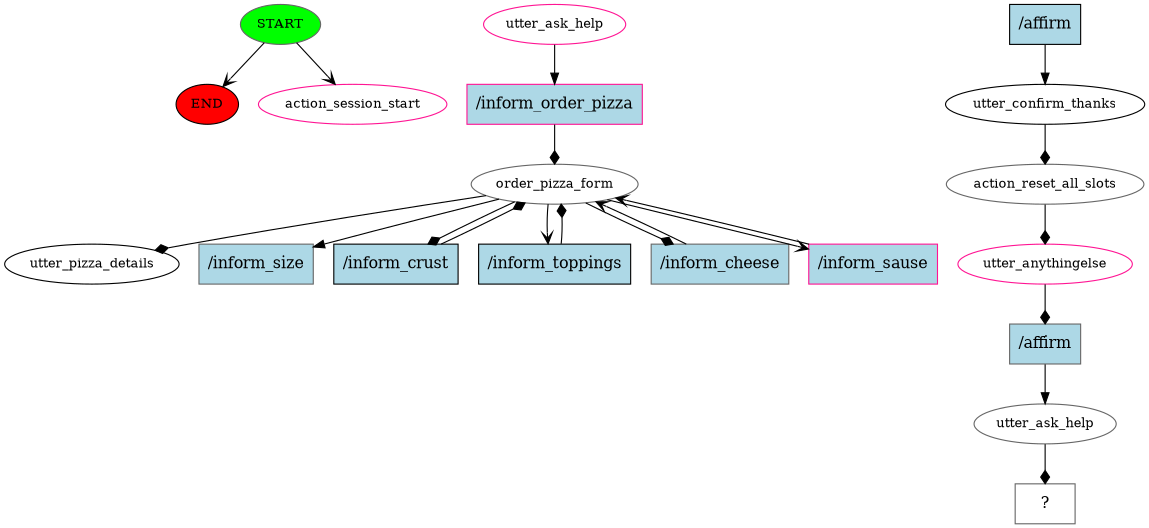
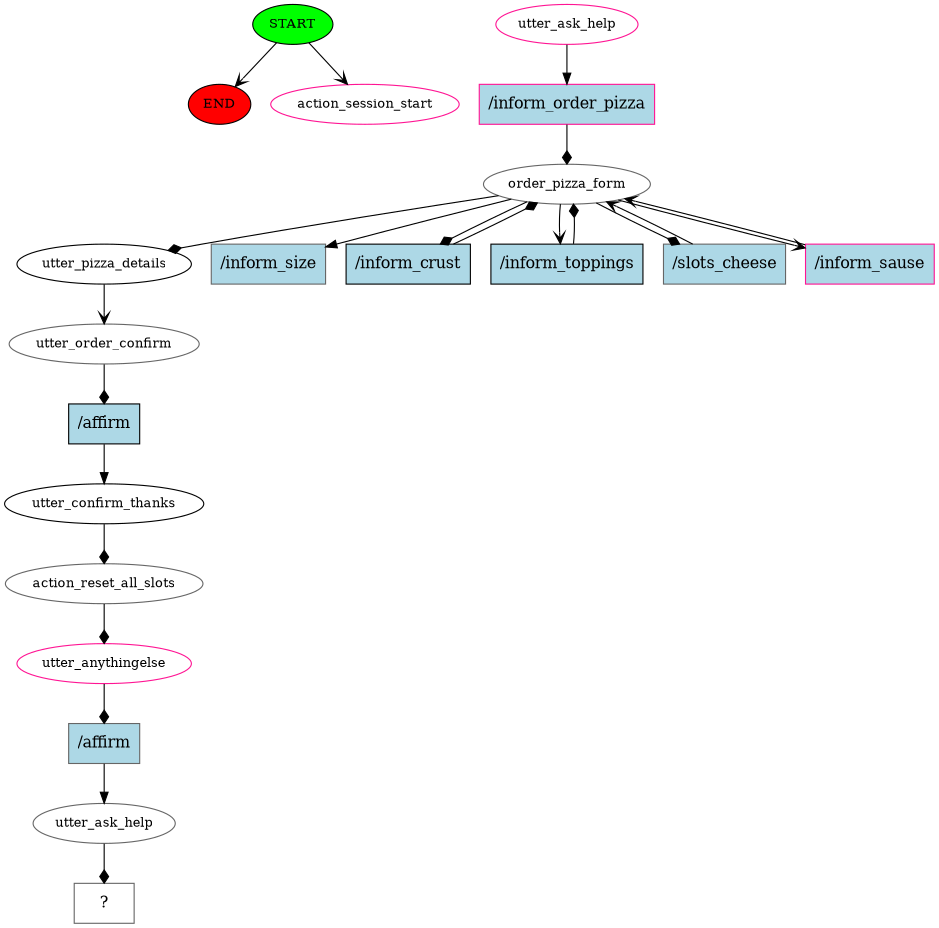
(281, 24) -> (293, 24)
(720, 264) -> (725, 264)
none -> (104, 344)
